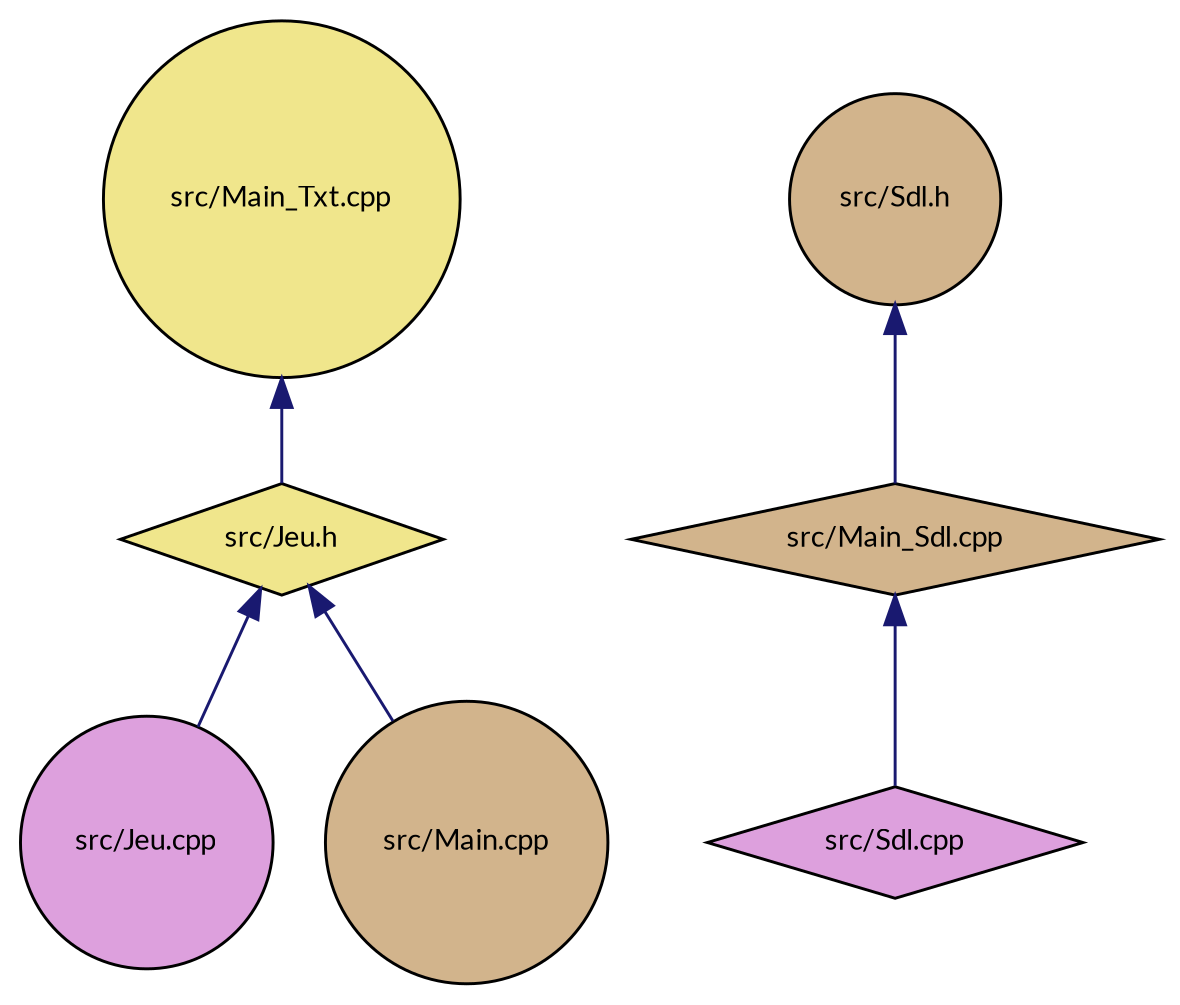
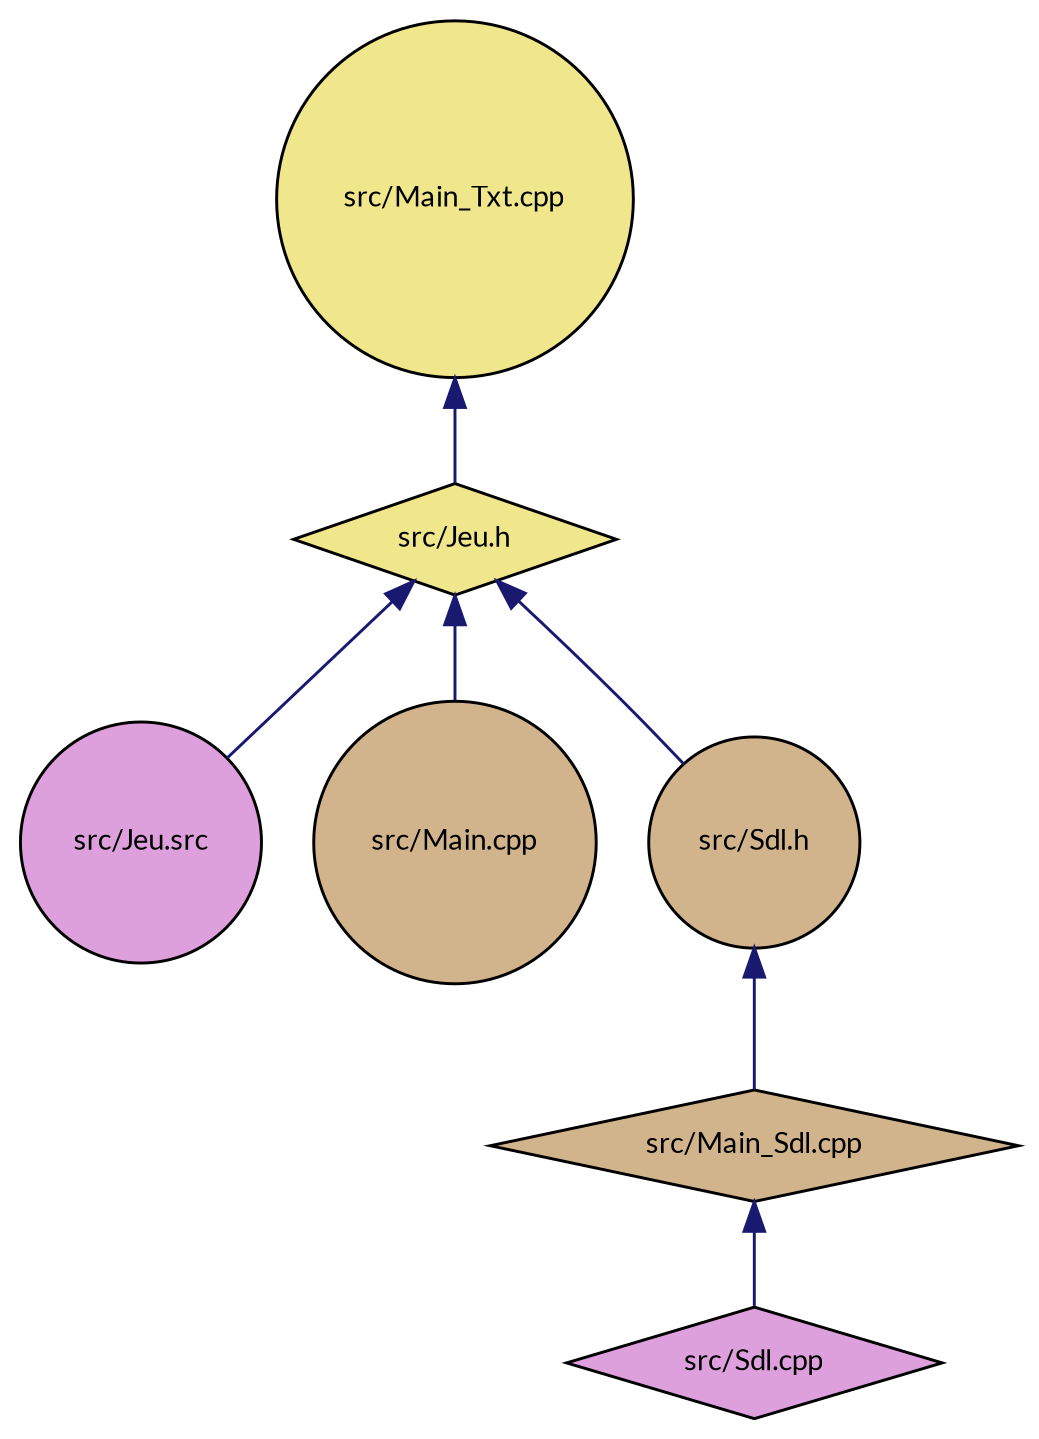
none -> (602, 681)
(147, 843) -> (141, 843)
